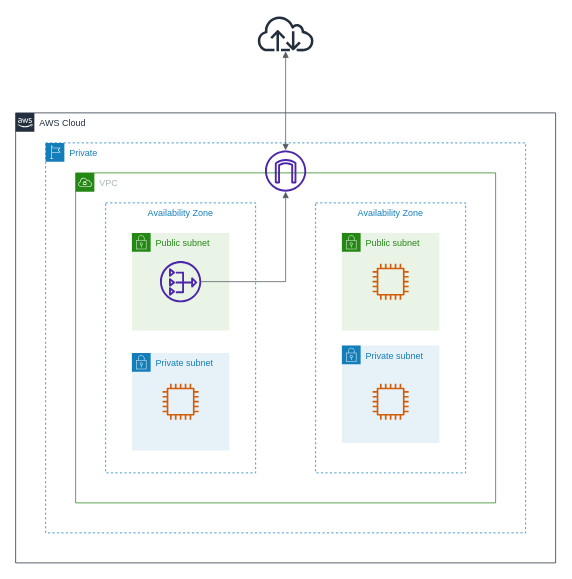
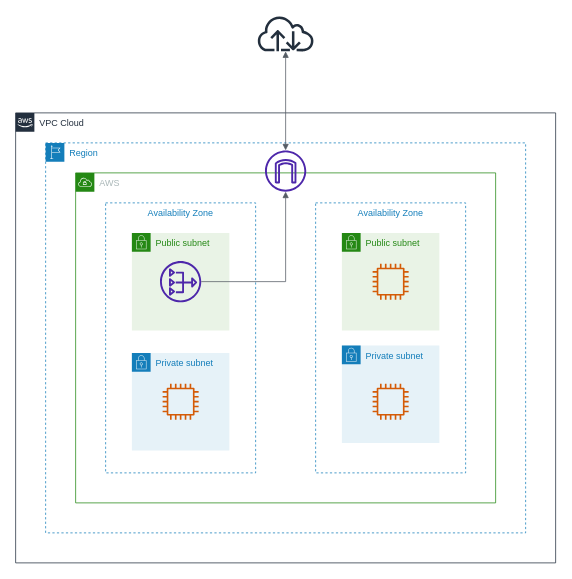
(60, 124) -> (60, 124)
(86, 154) -> (83, 154)
(107, 184) -> (107, 184)
